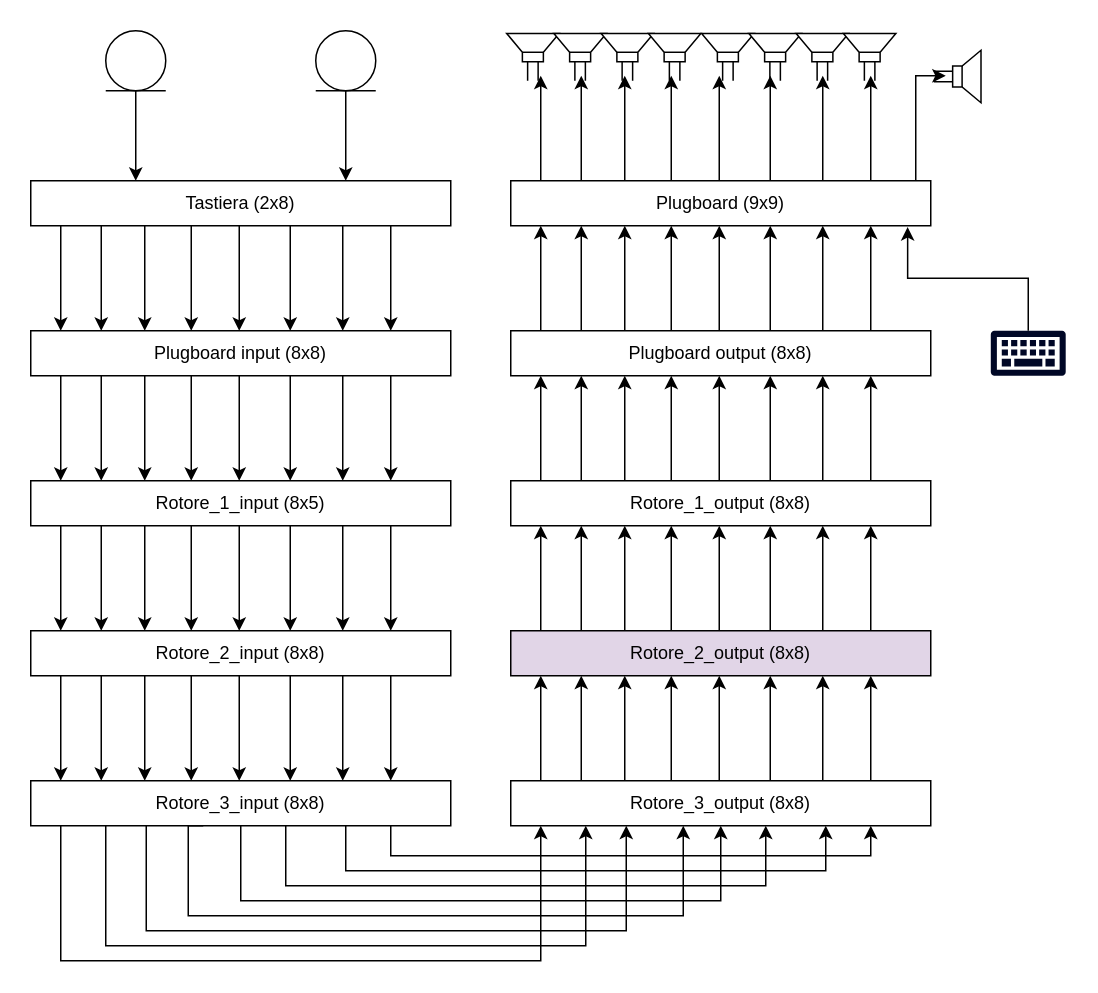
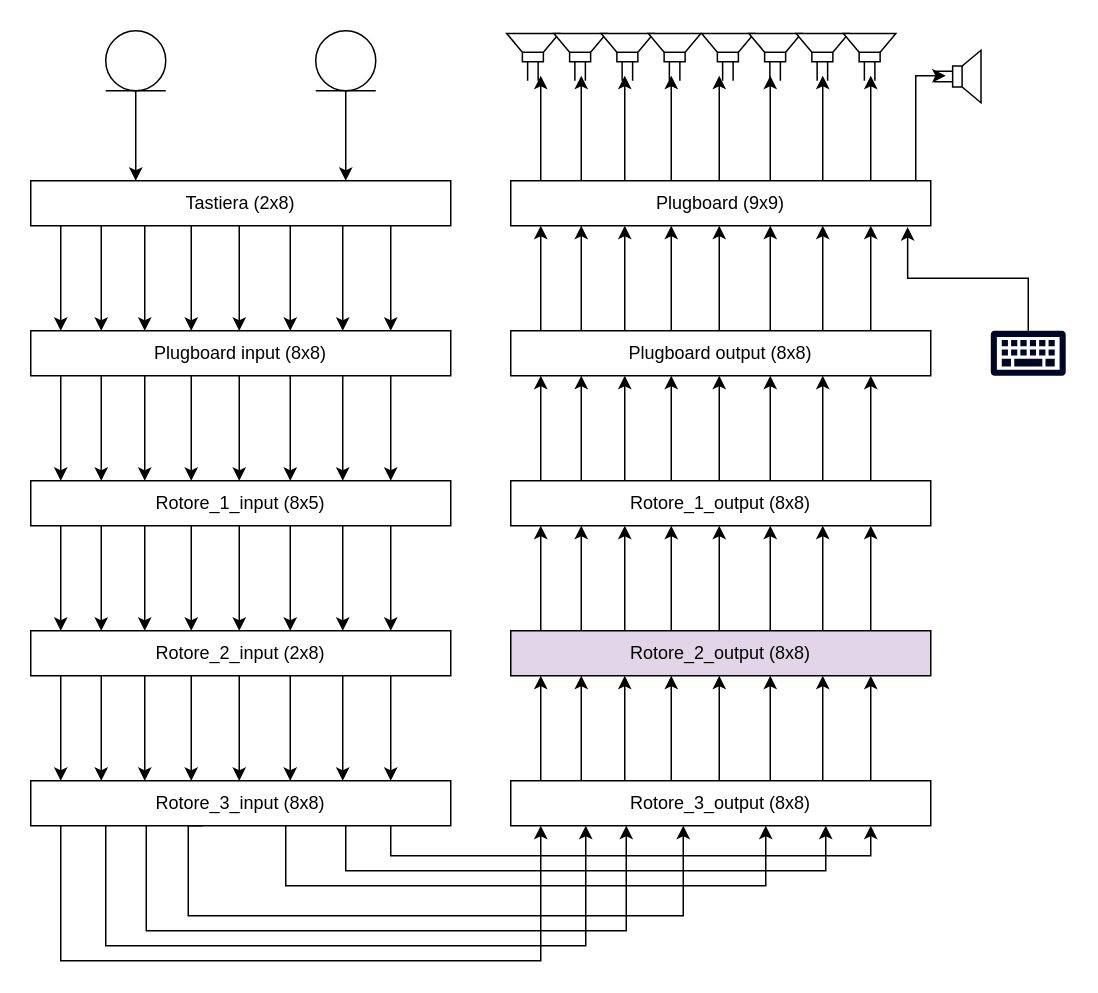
(241, 653) -> (241, 653)
(476, 901) -> none
